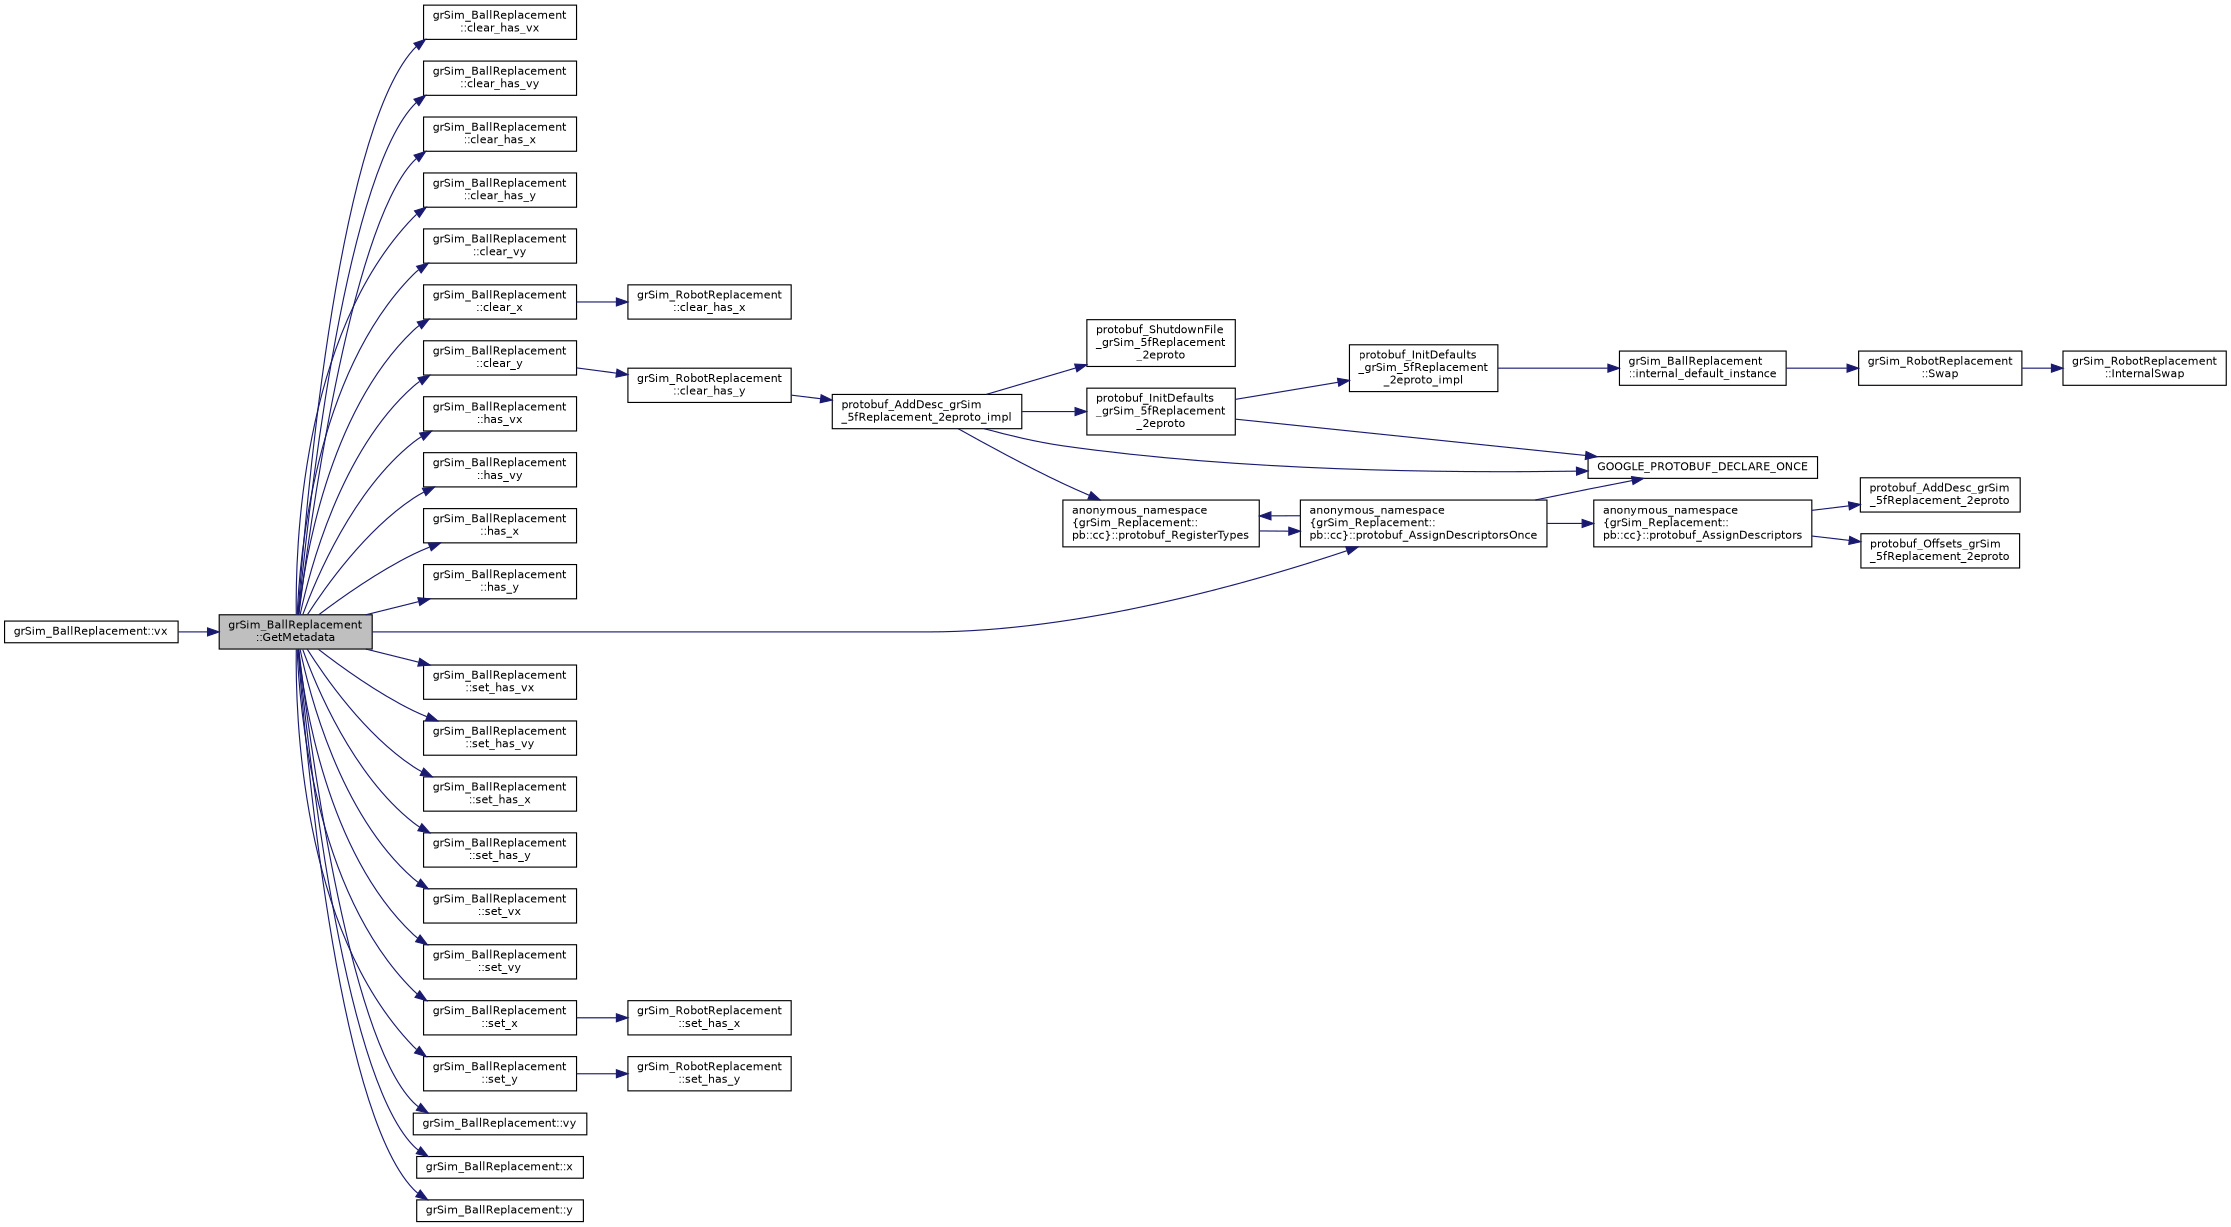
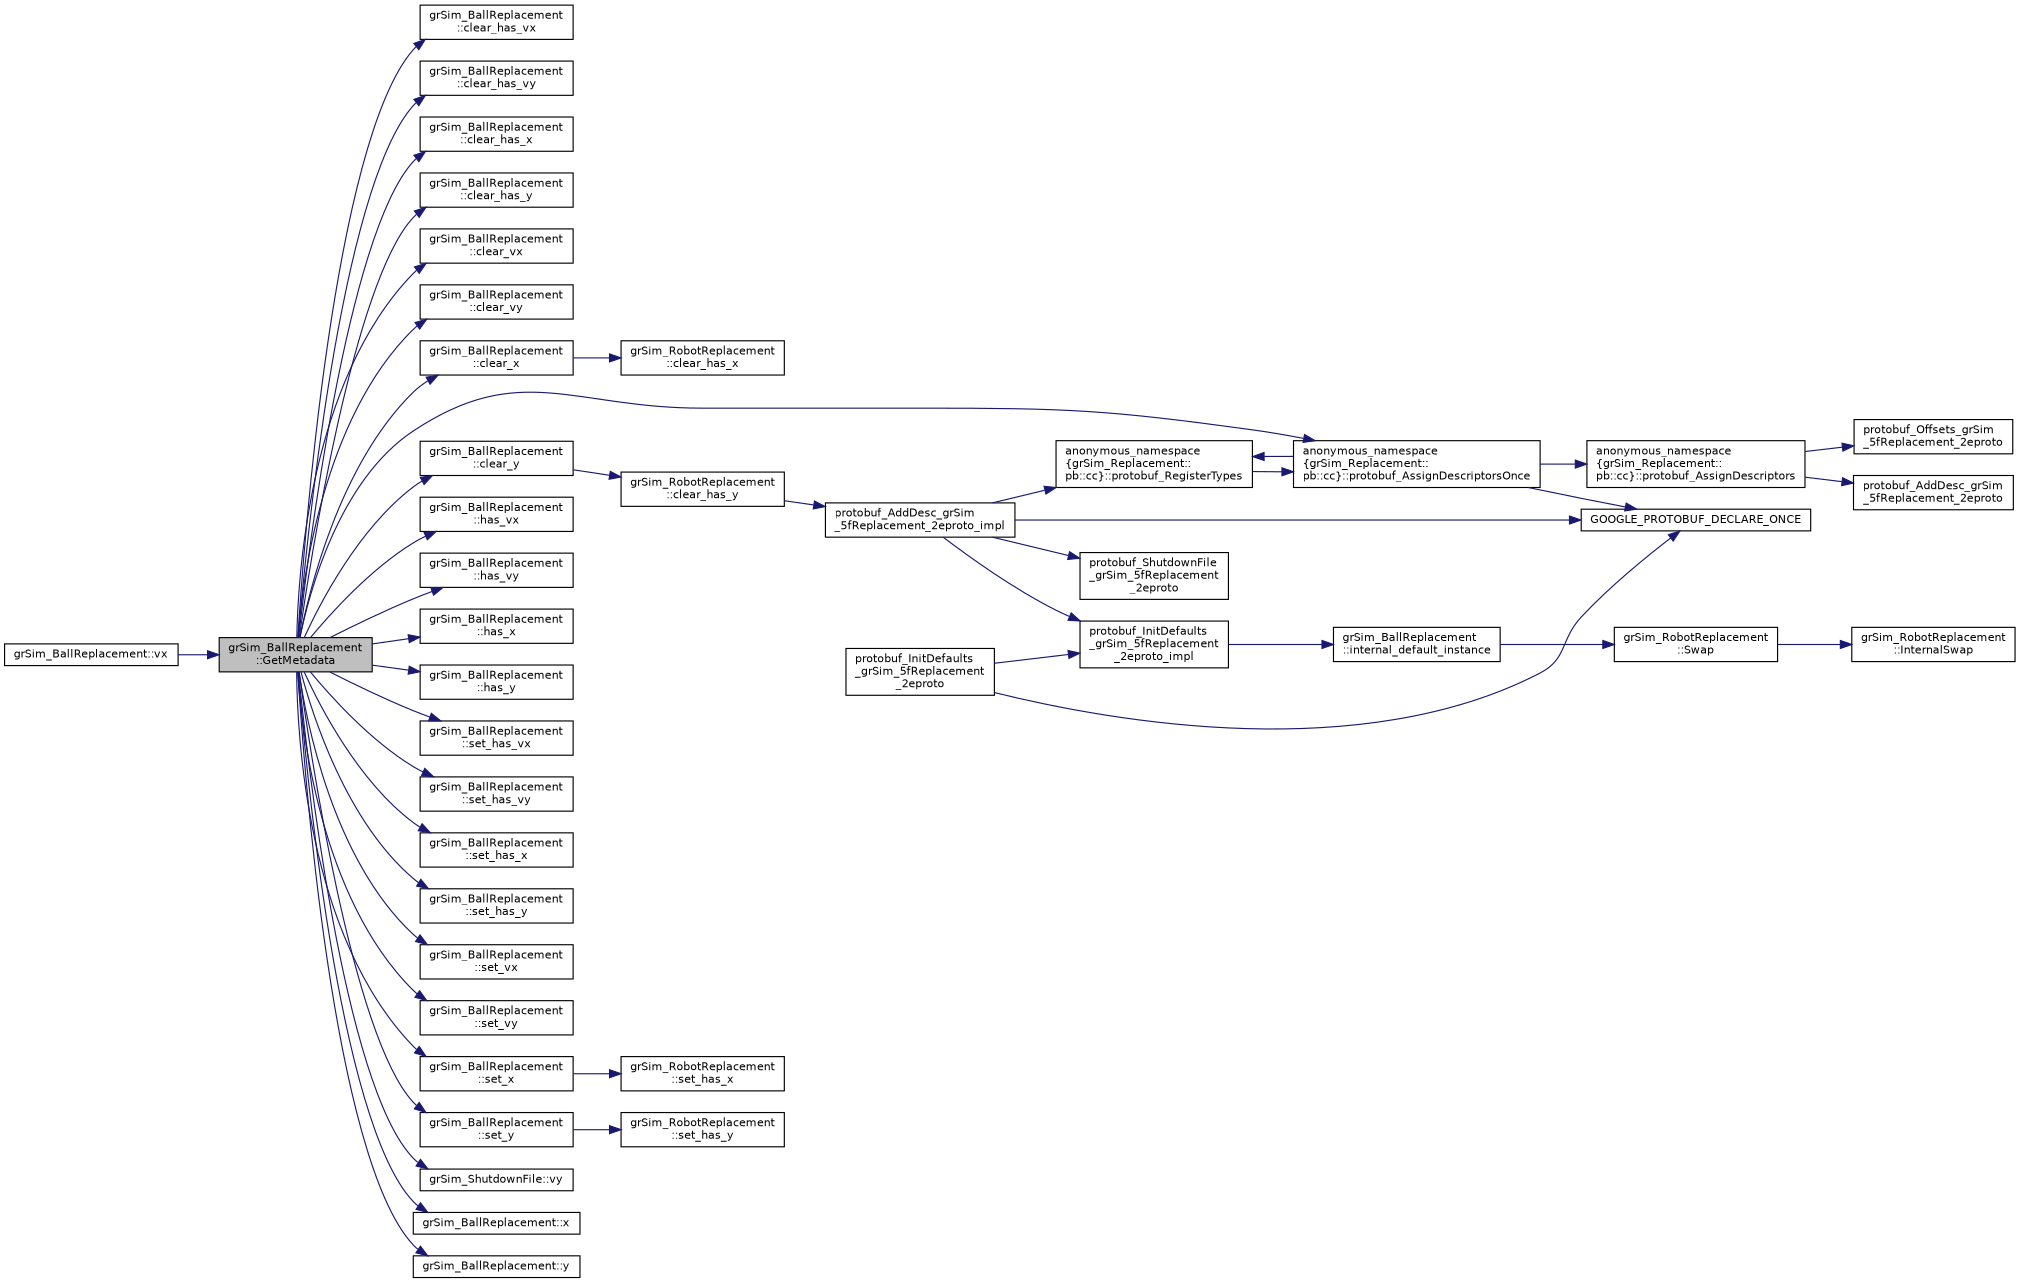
none -> (497, 246)
(1048, 412) -> (1004, 580)
(500, 1124) -> (497, 1180)
